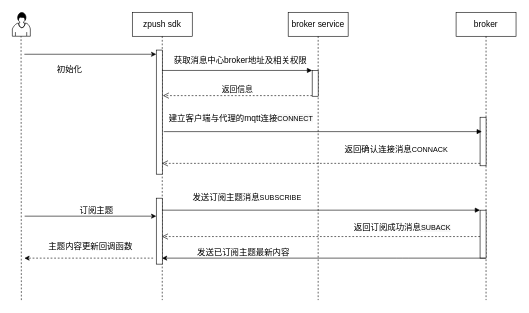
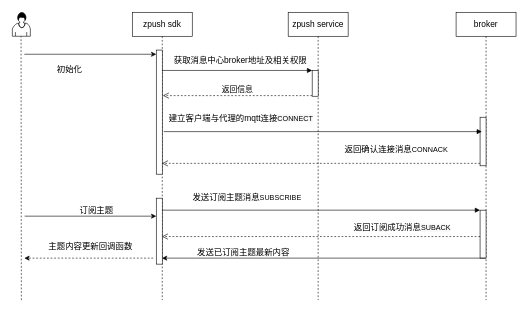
(318, 24) -> (318, 24)
